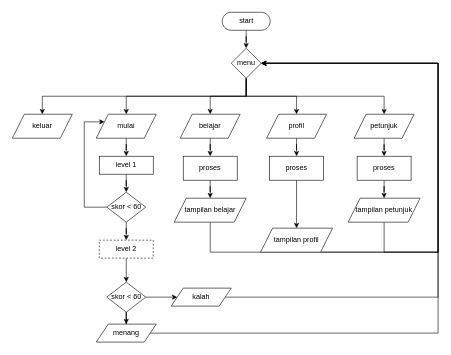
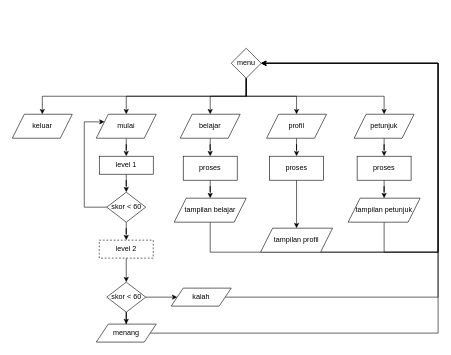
(246, 21) -> none
(246, 41) -> none
